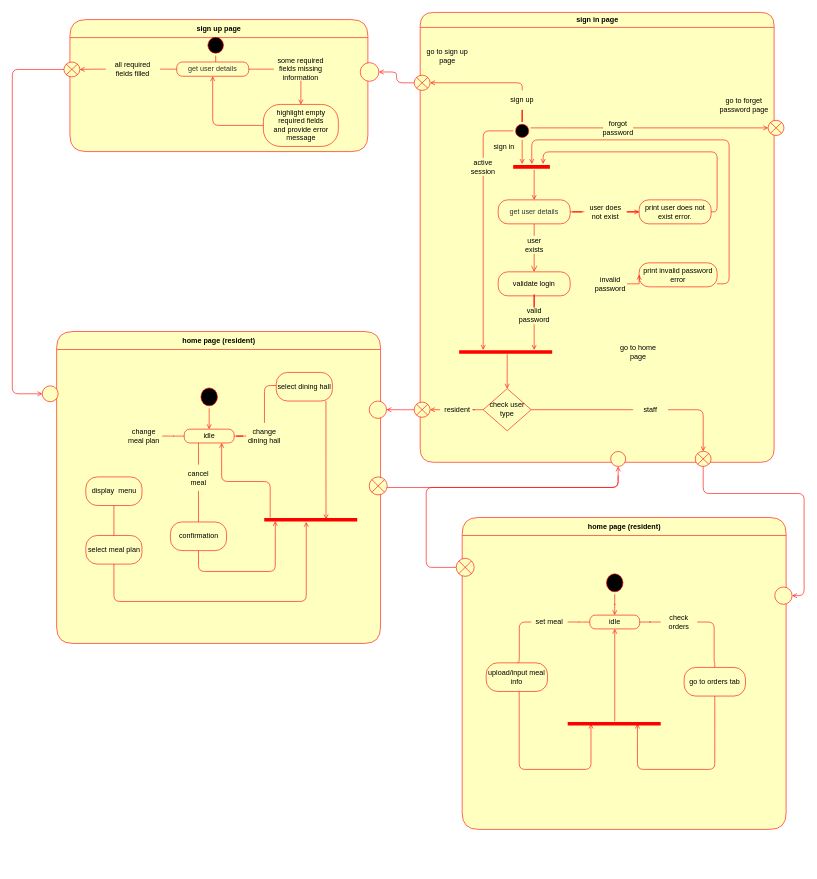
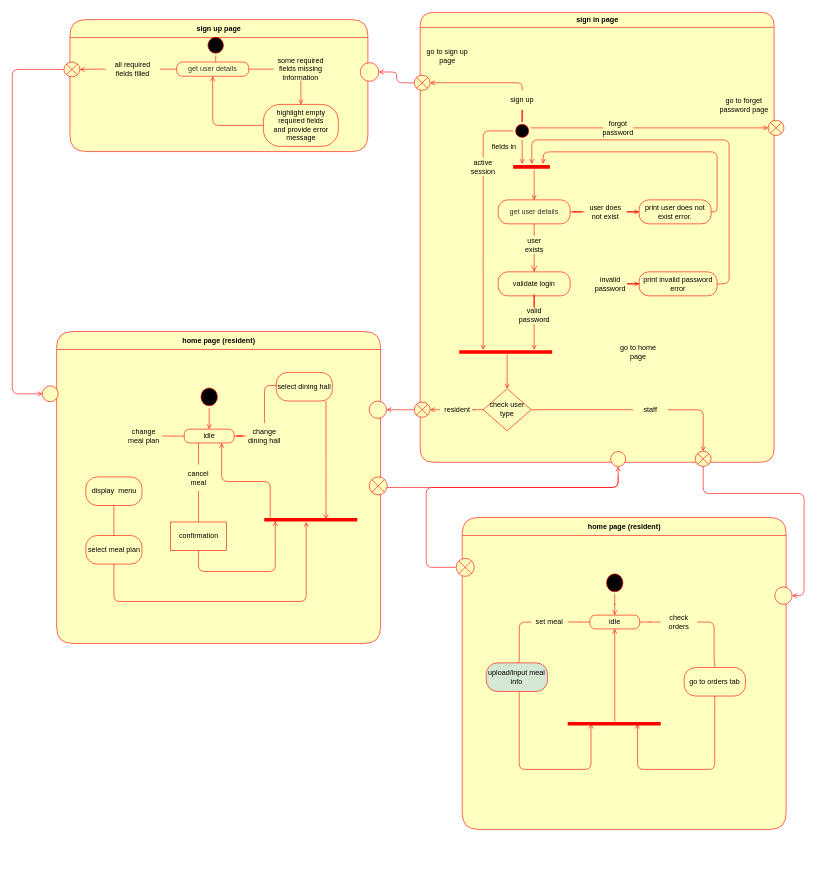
(504, 147) -> (504, 147)
(678, 275) -> (678, 284)
(199, 536) -> (199, 536)
(517, 677) -> (517, 677)
